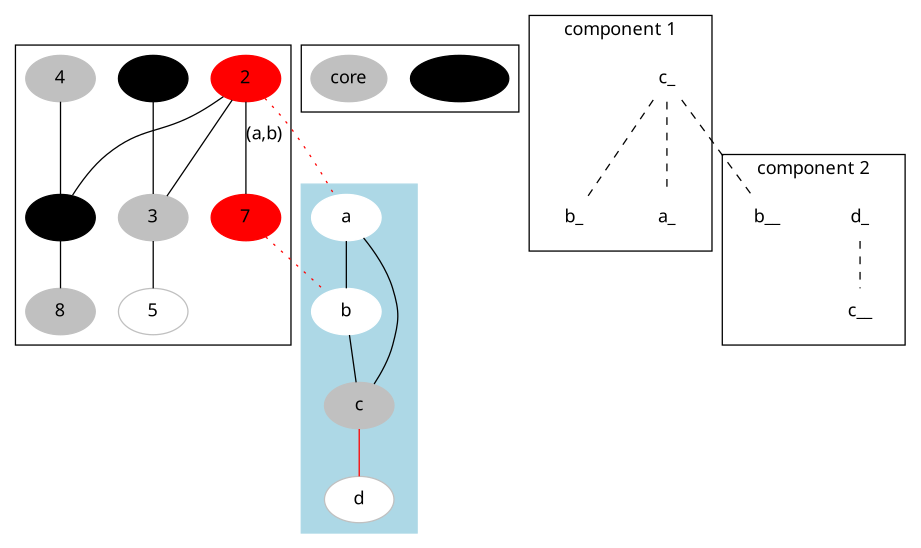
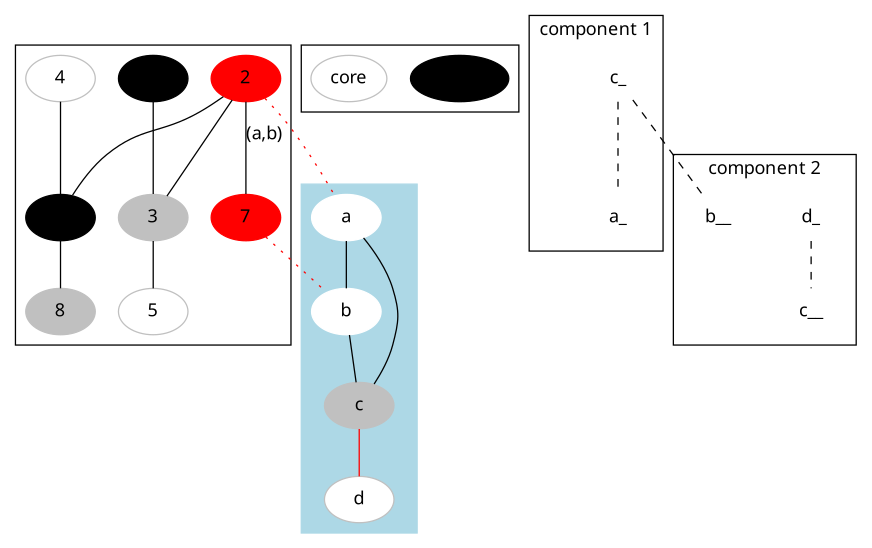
(61, 79) -> (61, 79)
(349, 79) -> (349, 79)
(574, 218) -> none
